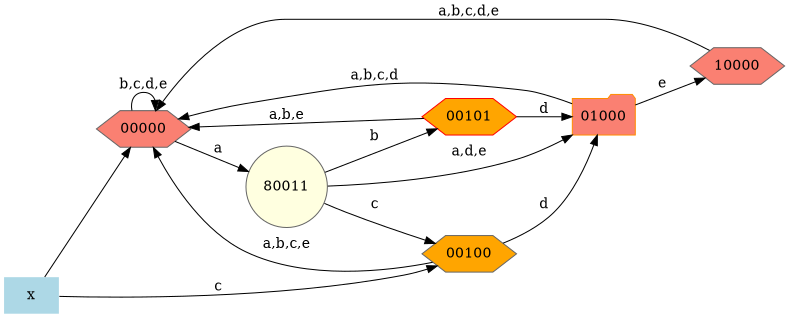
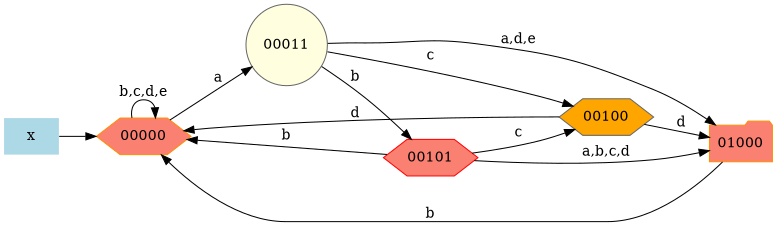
(737, 66) -> none
(375, 76) -> (431, 214)
(544, 109) -> (606, 152)
(287, 115) -> (287, 136)
(469, 117) -> (431, 158)
(144, 129) -> (144, 136)
(287, 187) -> (287, 45)
(287, 244) -> (355, 114)
(244, 293) -> (519, 145)
